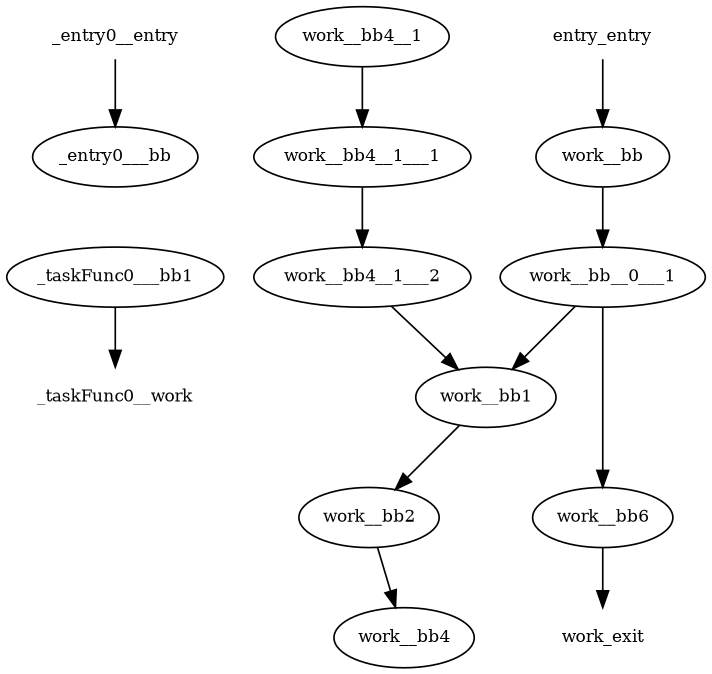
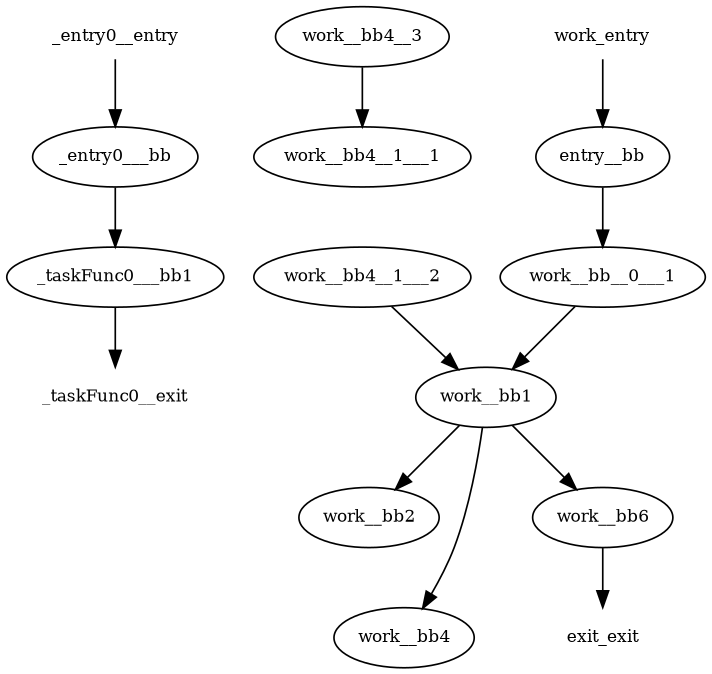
(362, 37) -> (362, 37)
(603, 37) -> (603, 37)
(603, 157) -> (603, 157)
none -> (115, 209)
(362, 209) -> none
(603, 389) -> (538, 452)
(115, 397) -> (115, 397)
(384, 569) -> (465, 513)
(603, 638) -> (603, 638)
